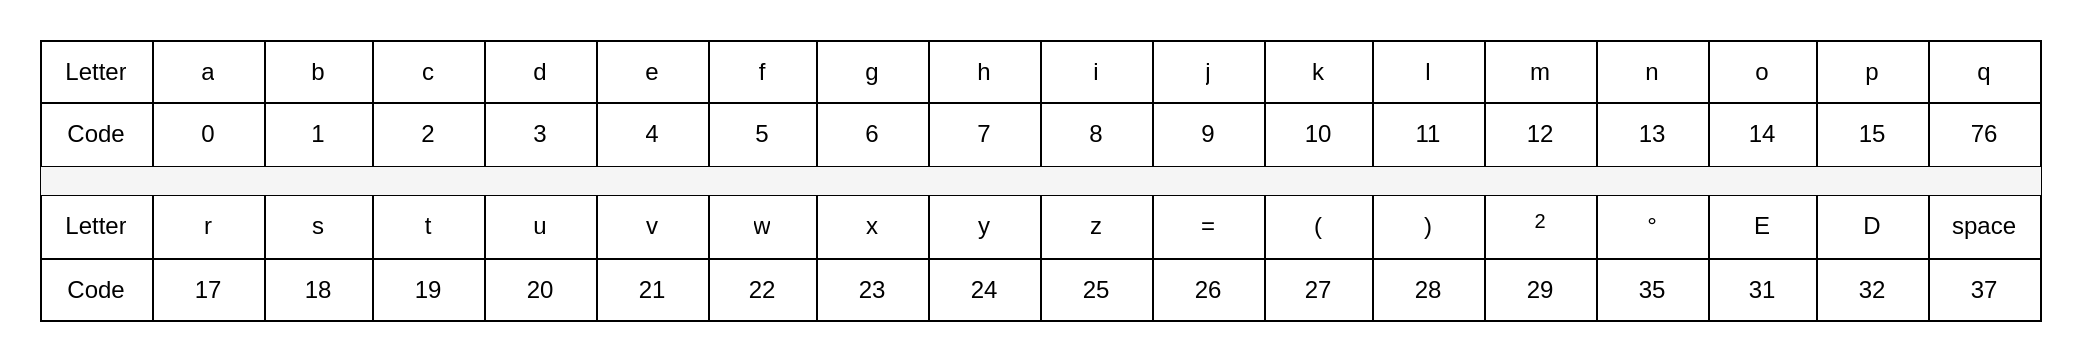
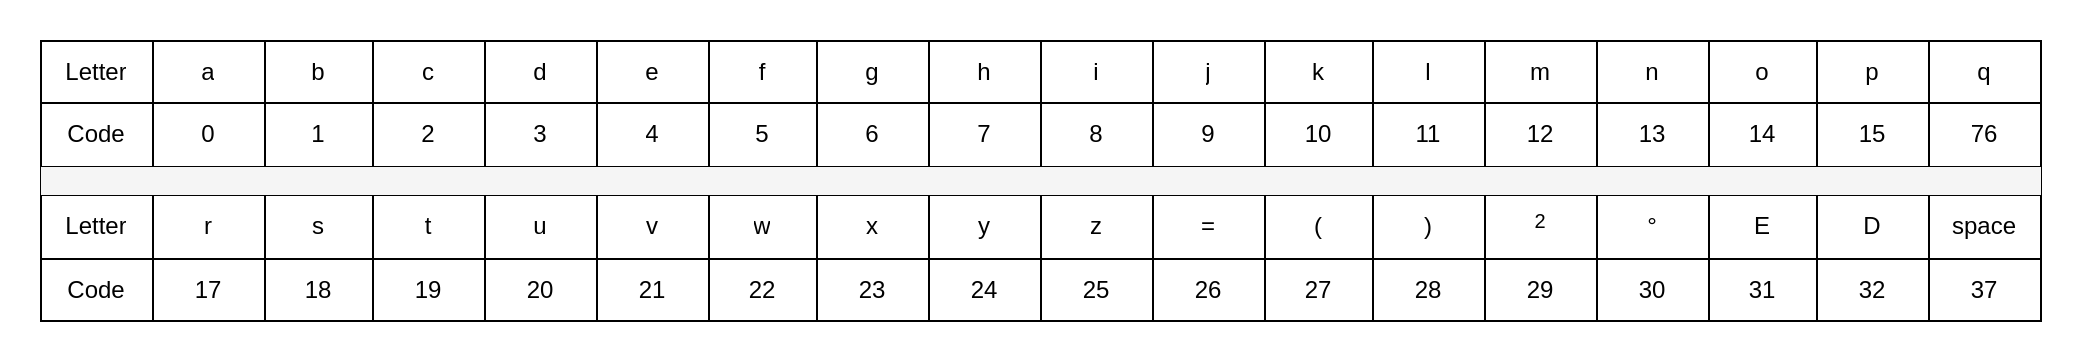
(1653, 291) -> (1653, 291)
